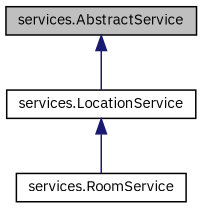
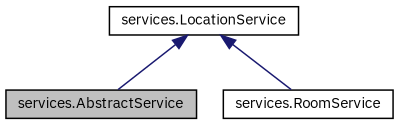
(101, 70) -> (147, 67)
